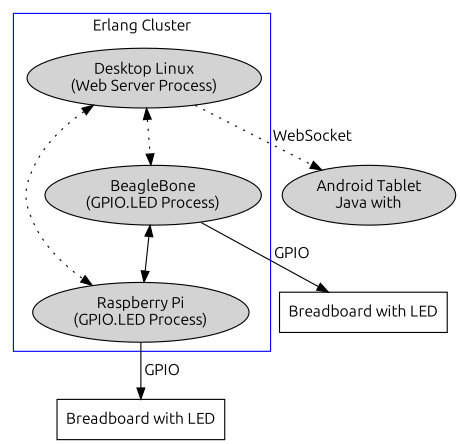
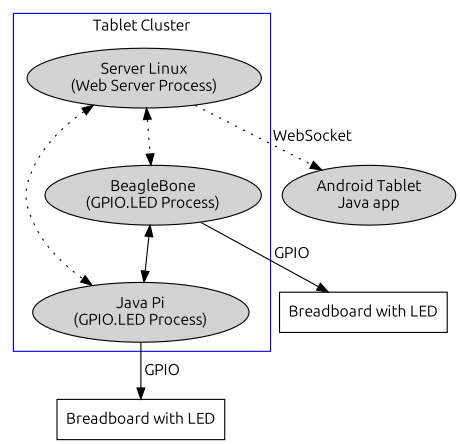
(142, 26) -> (142, 26)
(144, 78) -> (144, 78)
(369, 195) -> (369, 195)
(141, 312) -> (141, 312)
